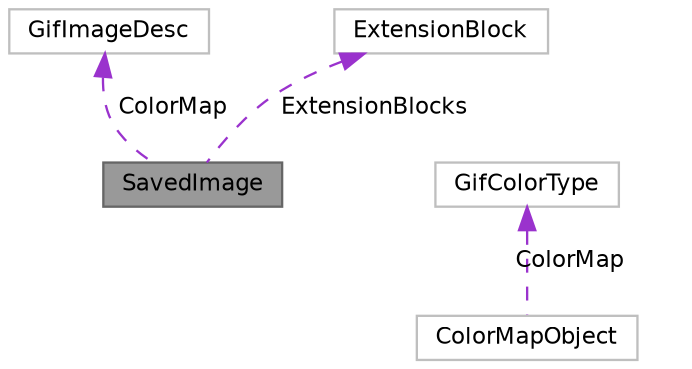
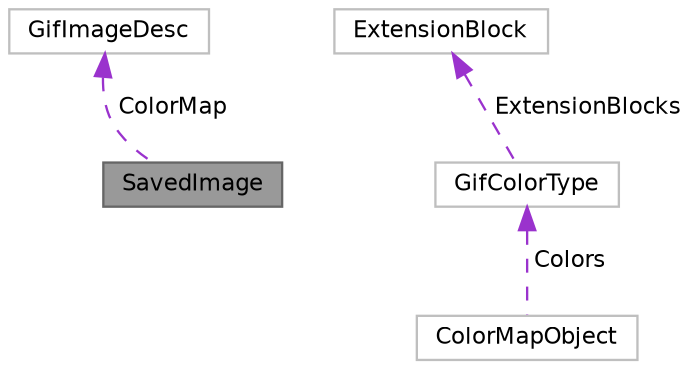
(266, 101) -> (490, 118)
(567, 261) -> (567, 261)
